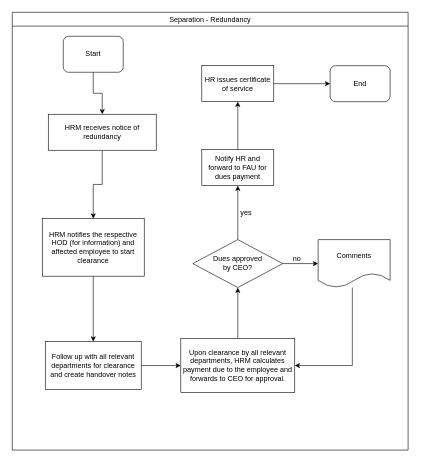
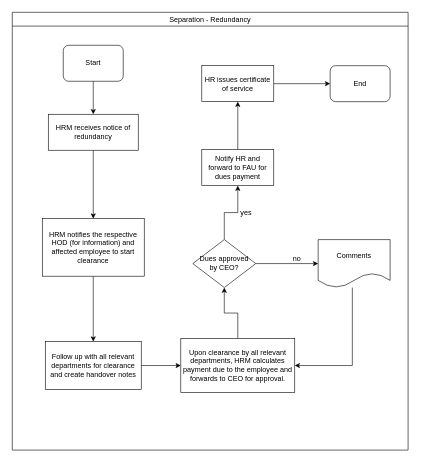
(93, 54) -> (93, 63)
(102, 132) -> (93, 132)
(238, 264) -> (224, 264)
